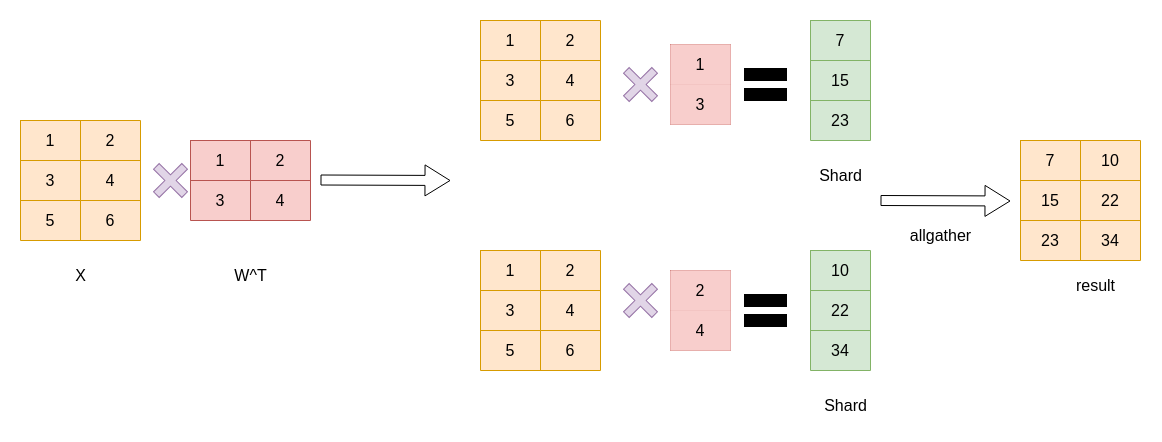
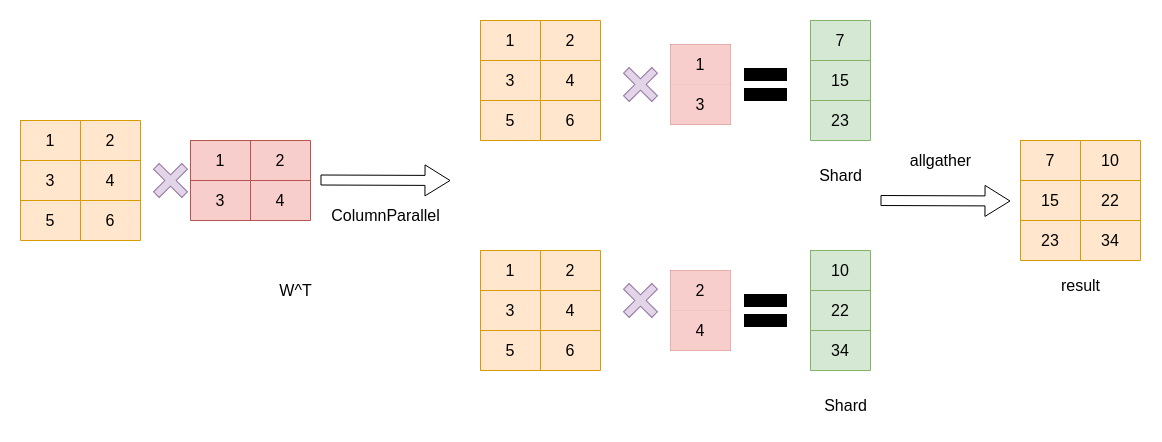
none -> (386, 216)
(941, 236) -> (941, 161)
(81, 276) -> none
(251, 276) -> (296, 291)
(1096, 286) -> (1081, 286)
